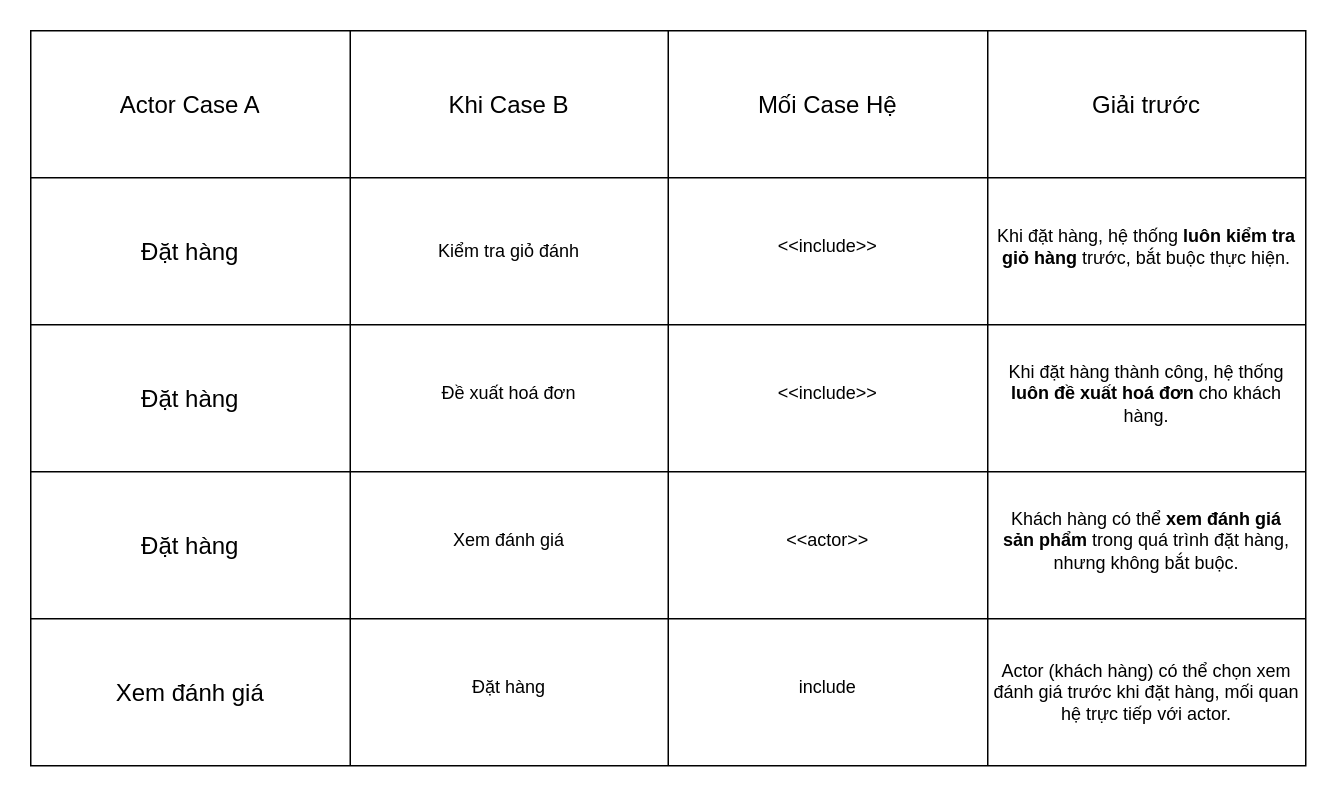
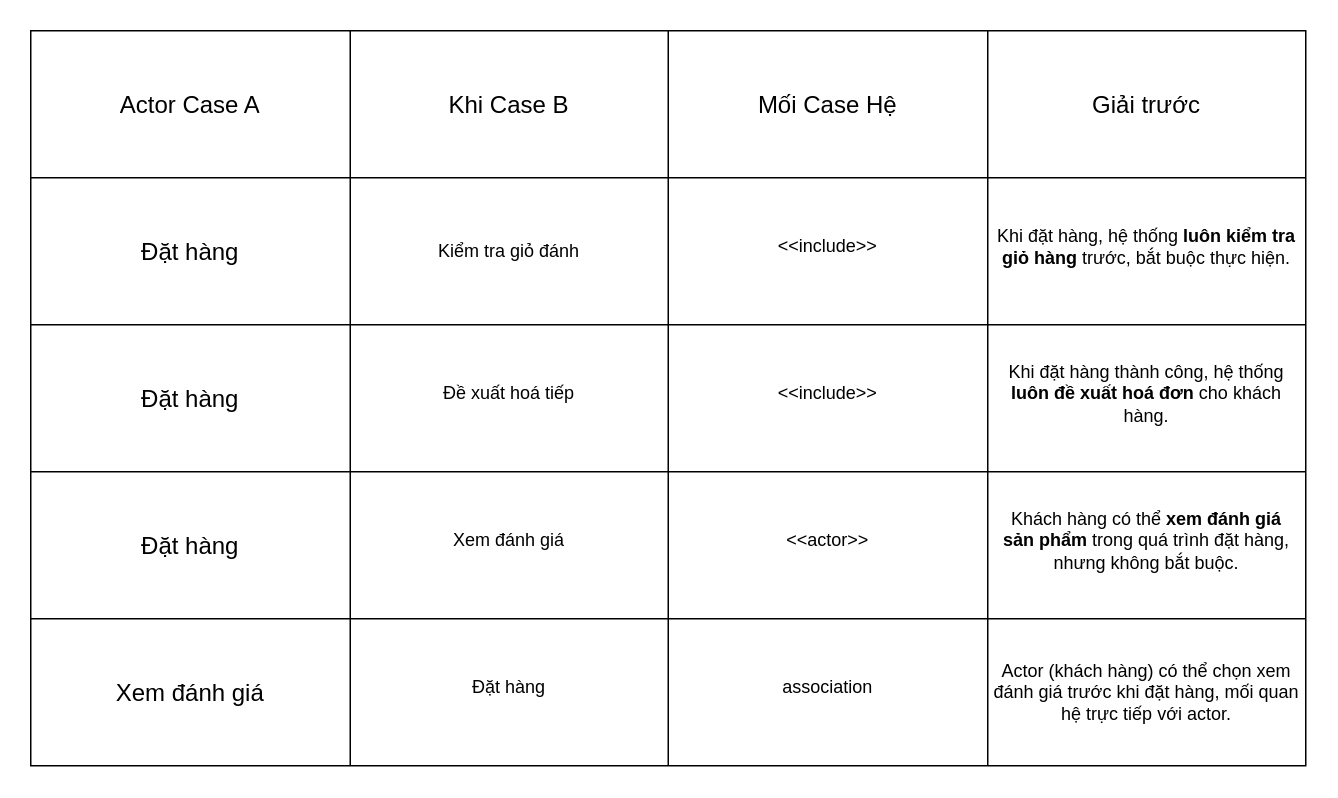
(509, 398) -> (509, 398)
(828, 692) -> (828, 692)
